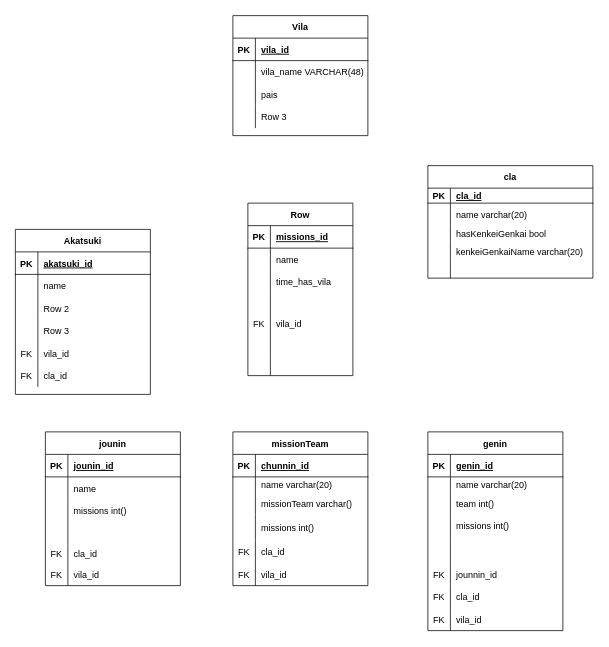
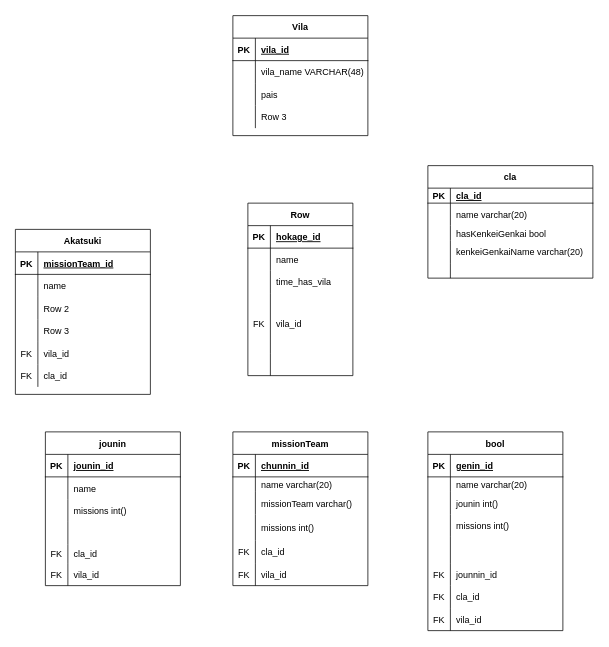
(300, 237) -> (298, 237)
(69, 263) -> (75, 263)
(495, 443) -> (495, 443)
(479, 503) -> (483, 503)
